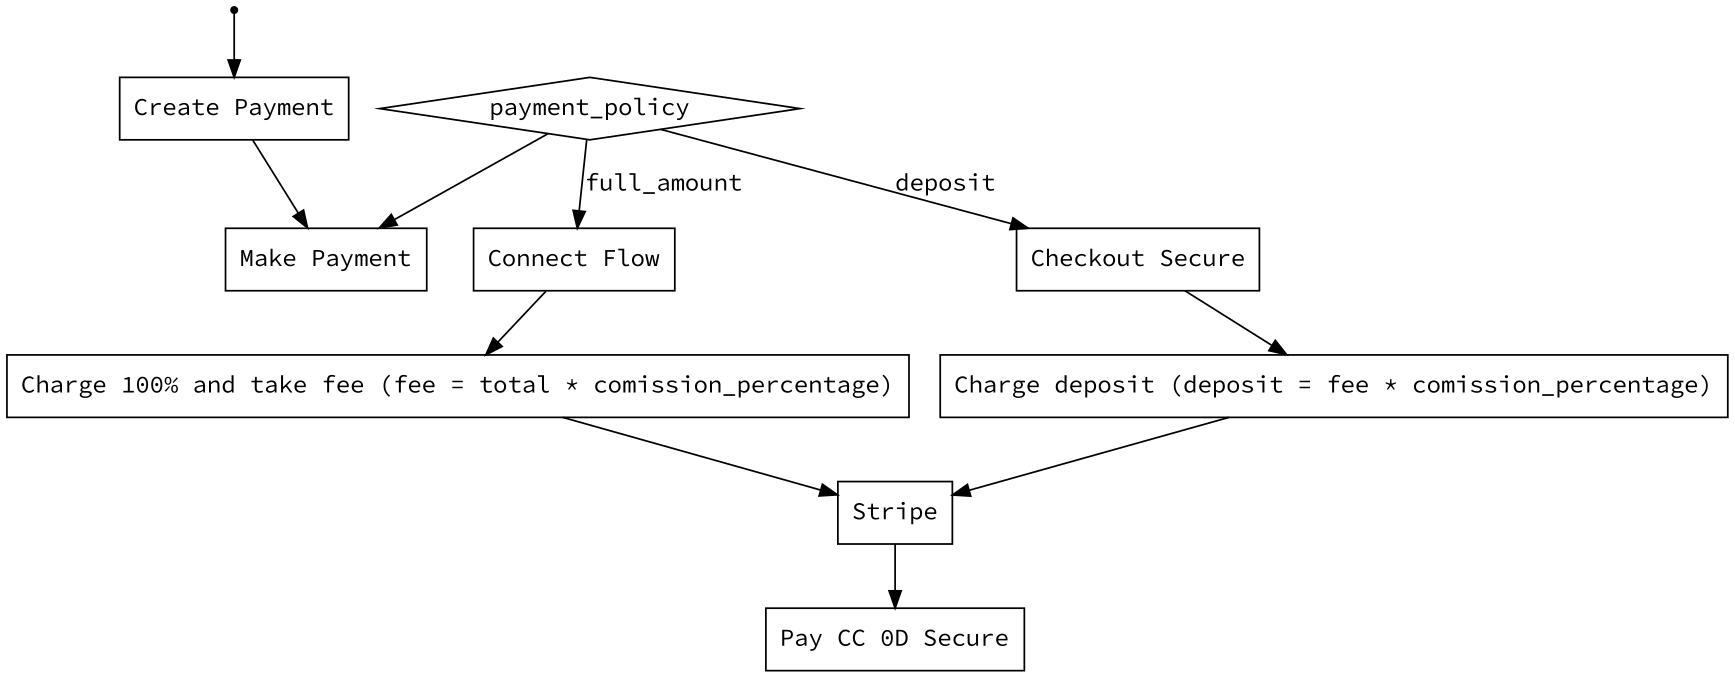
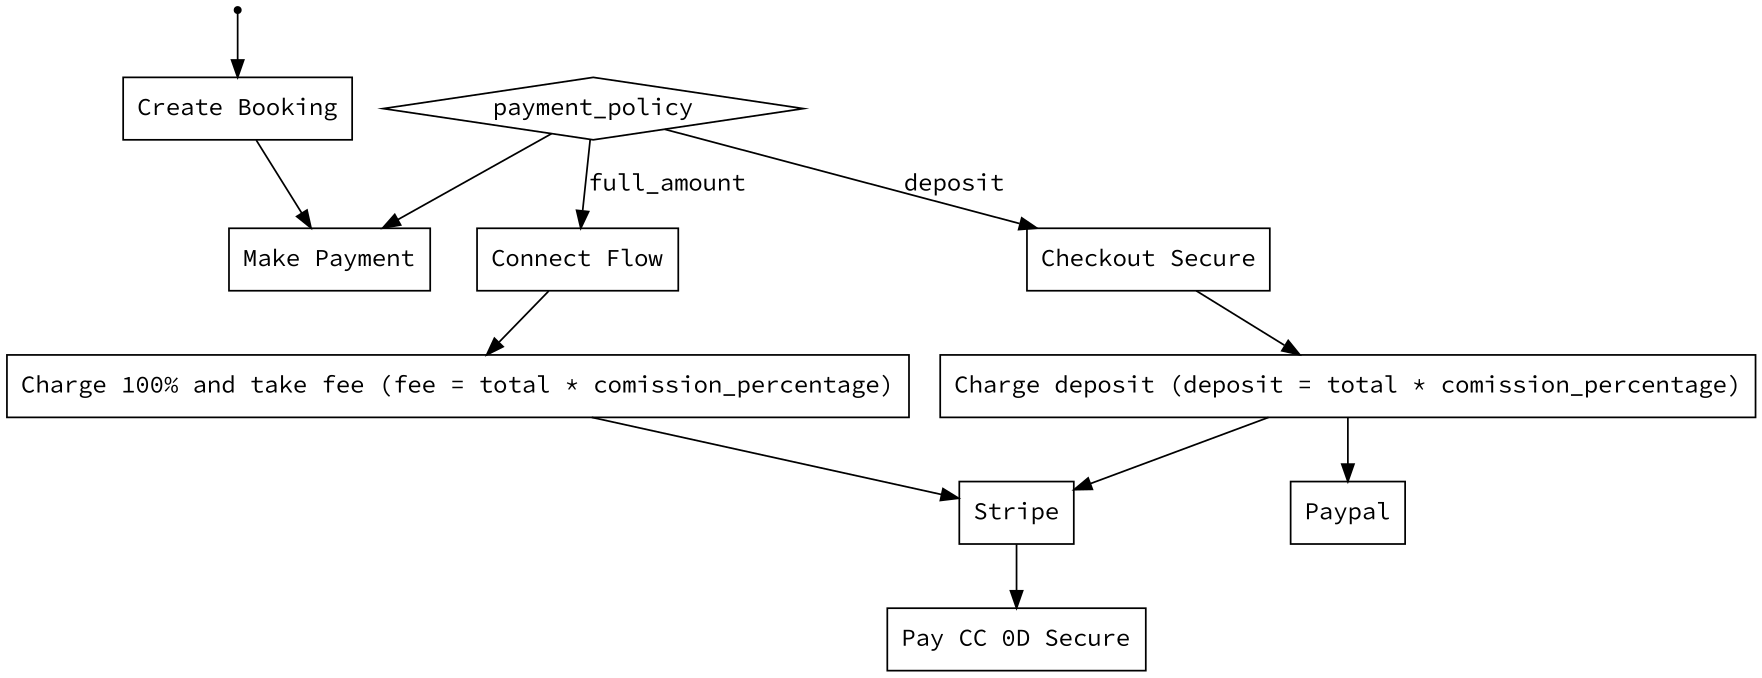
(234, 109) -> (238, 109)
(1334, 386) -> (1348, 386)
none -> (1348, 513)
